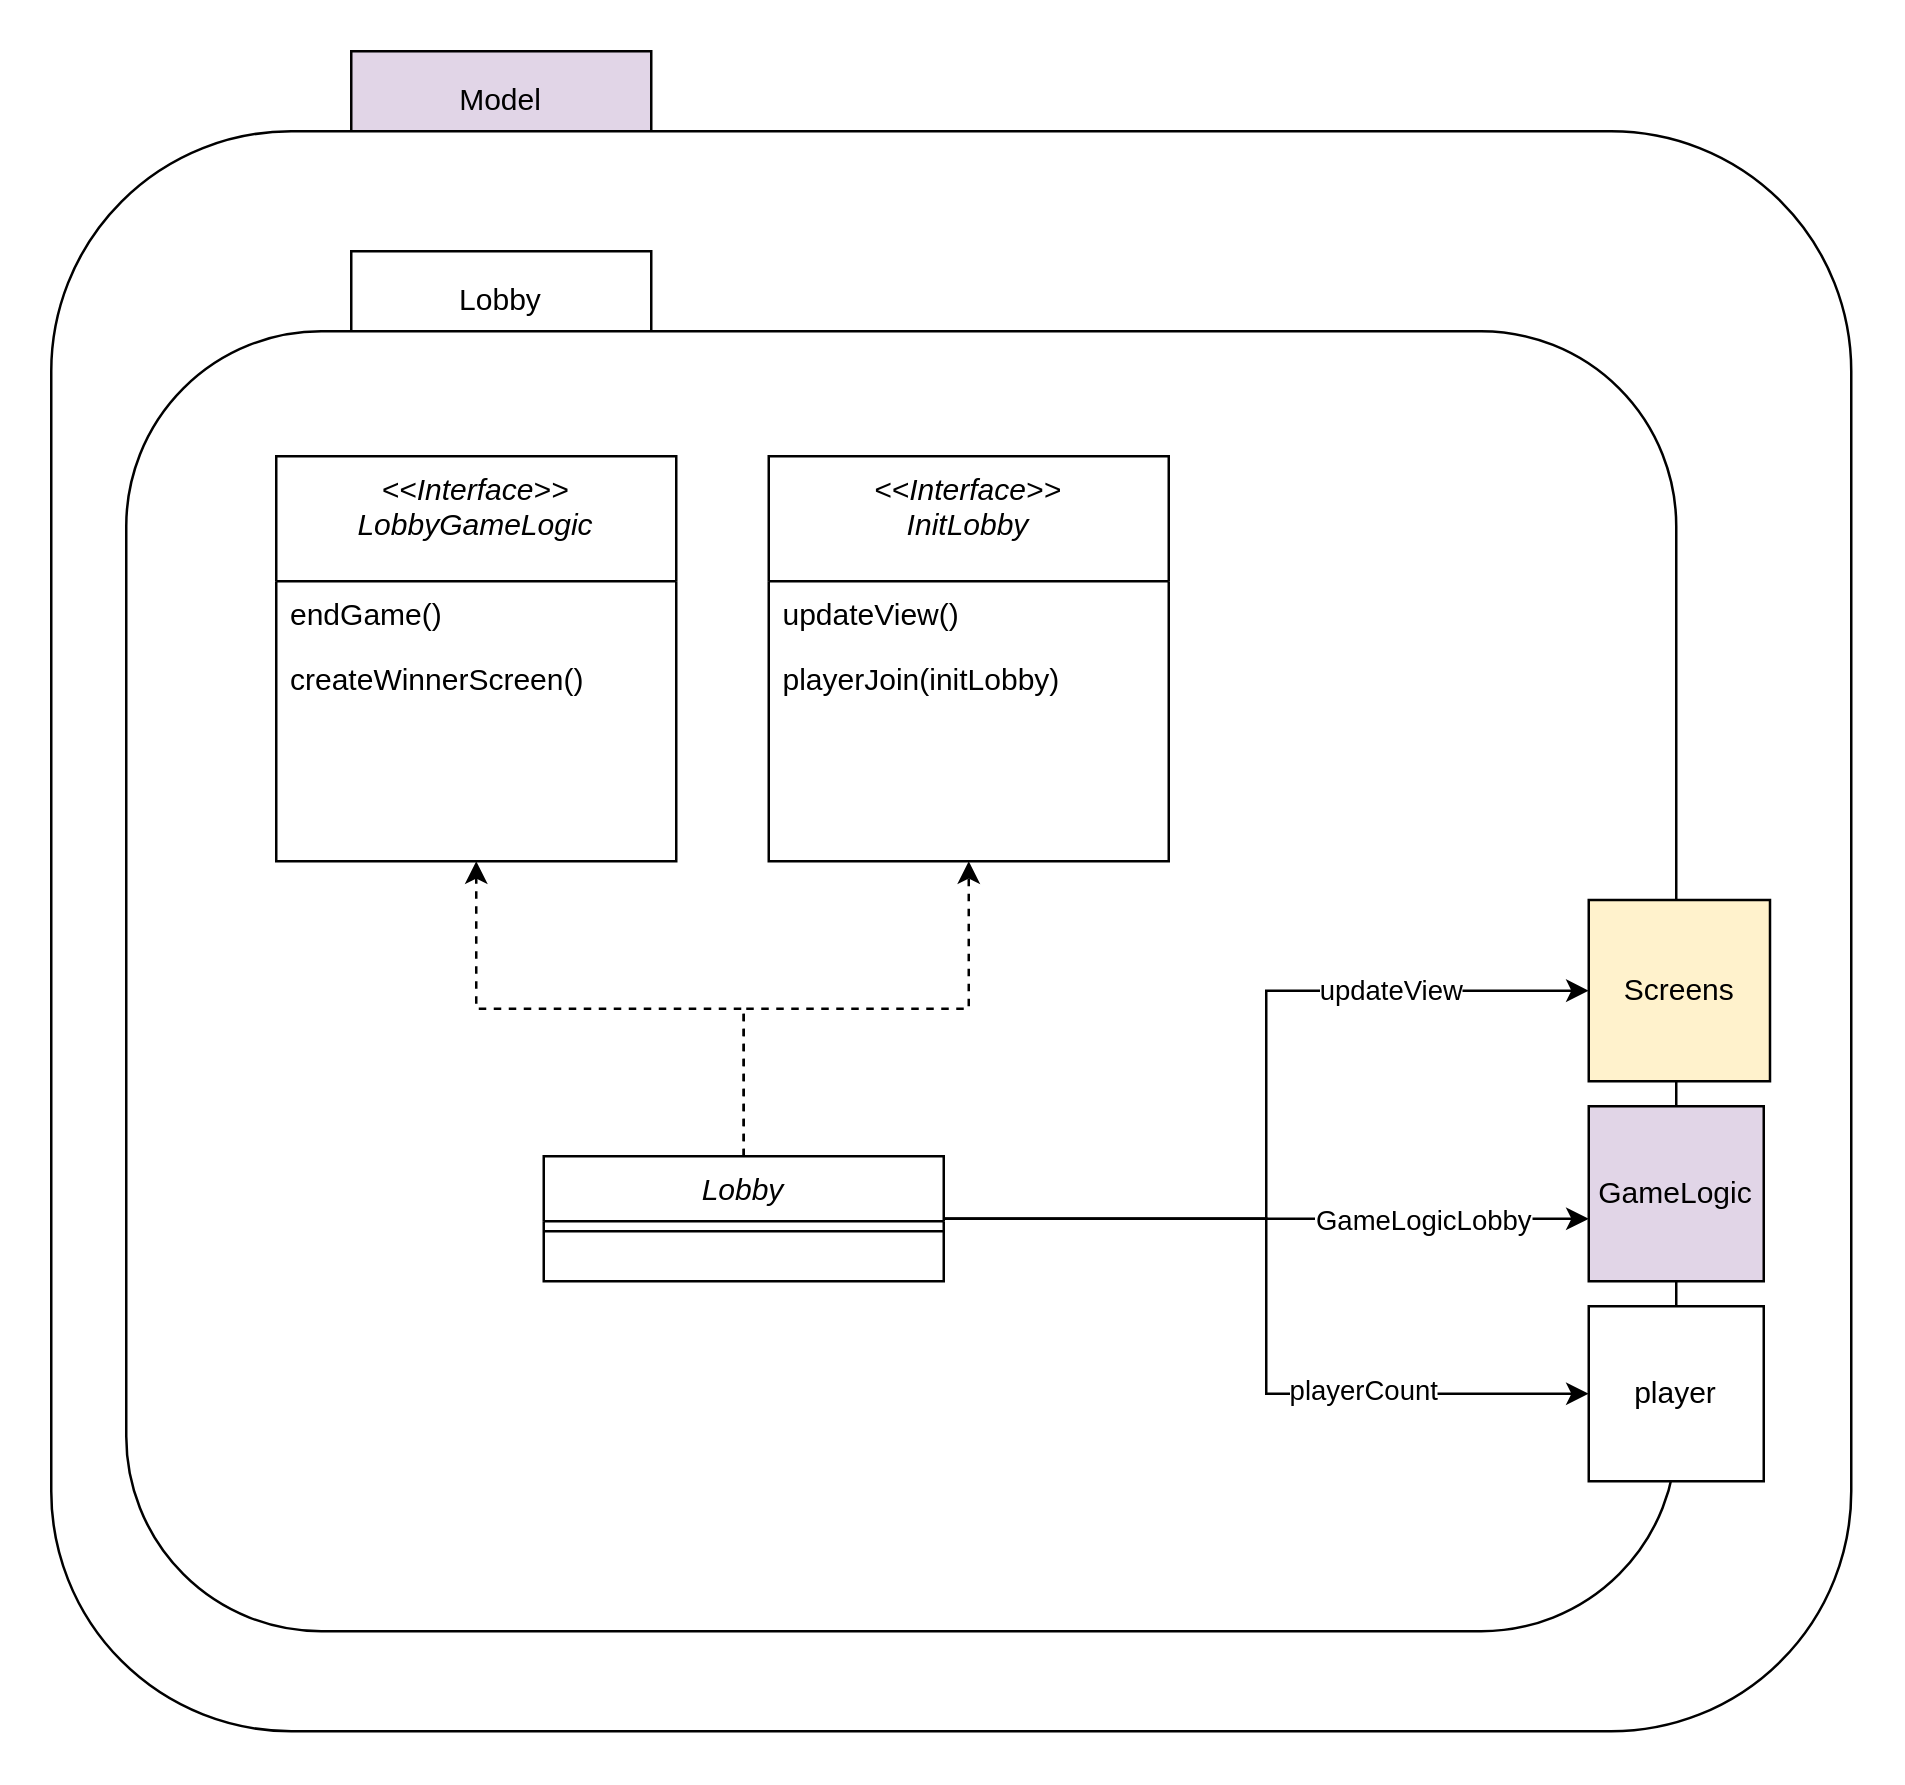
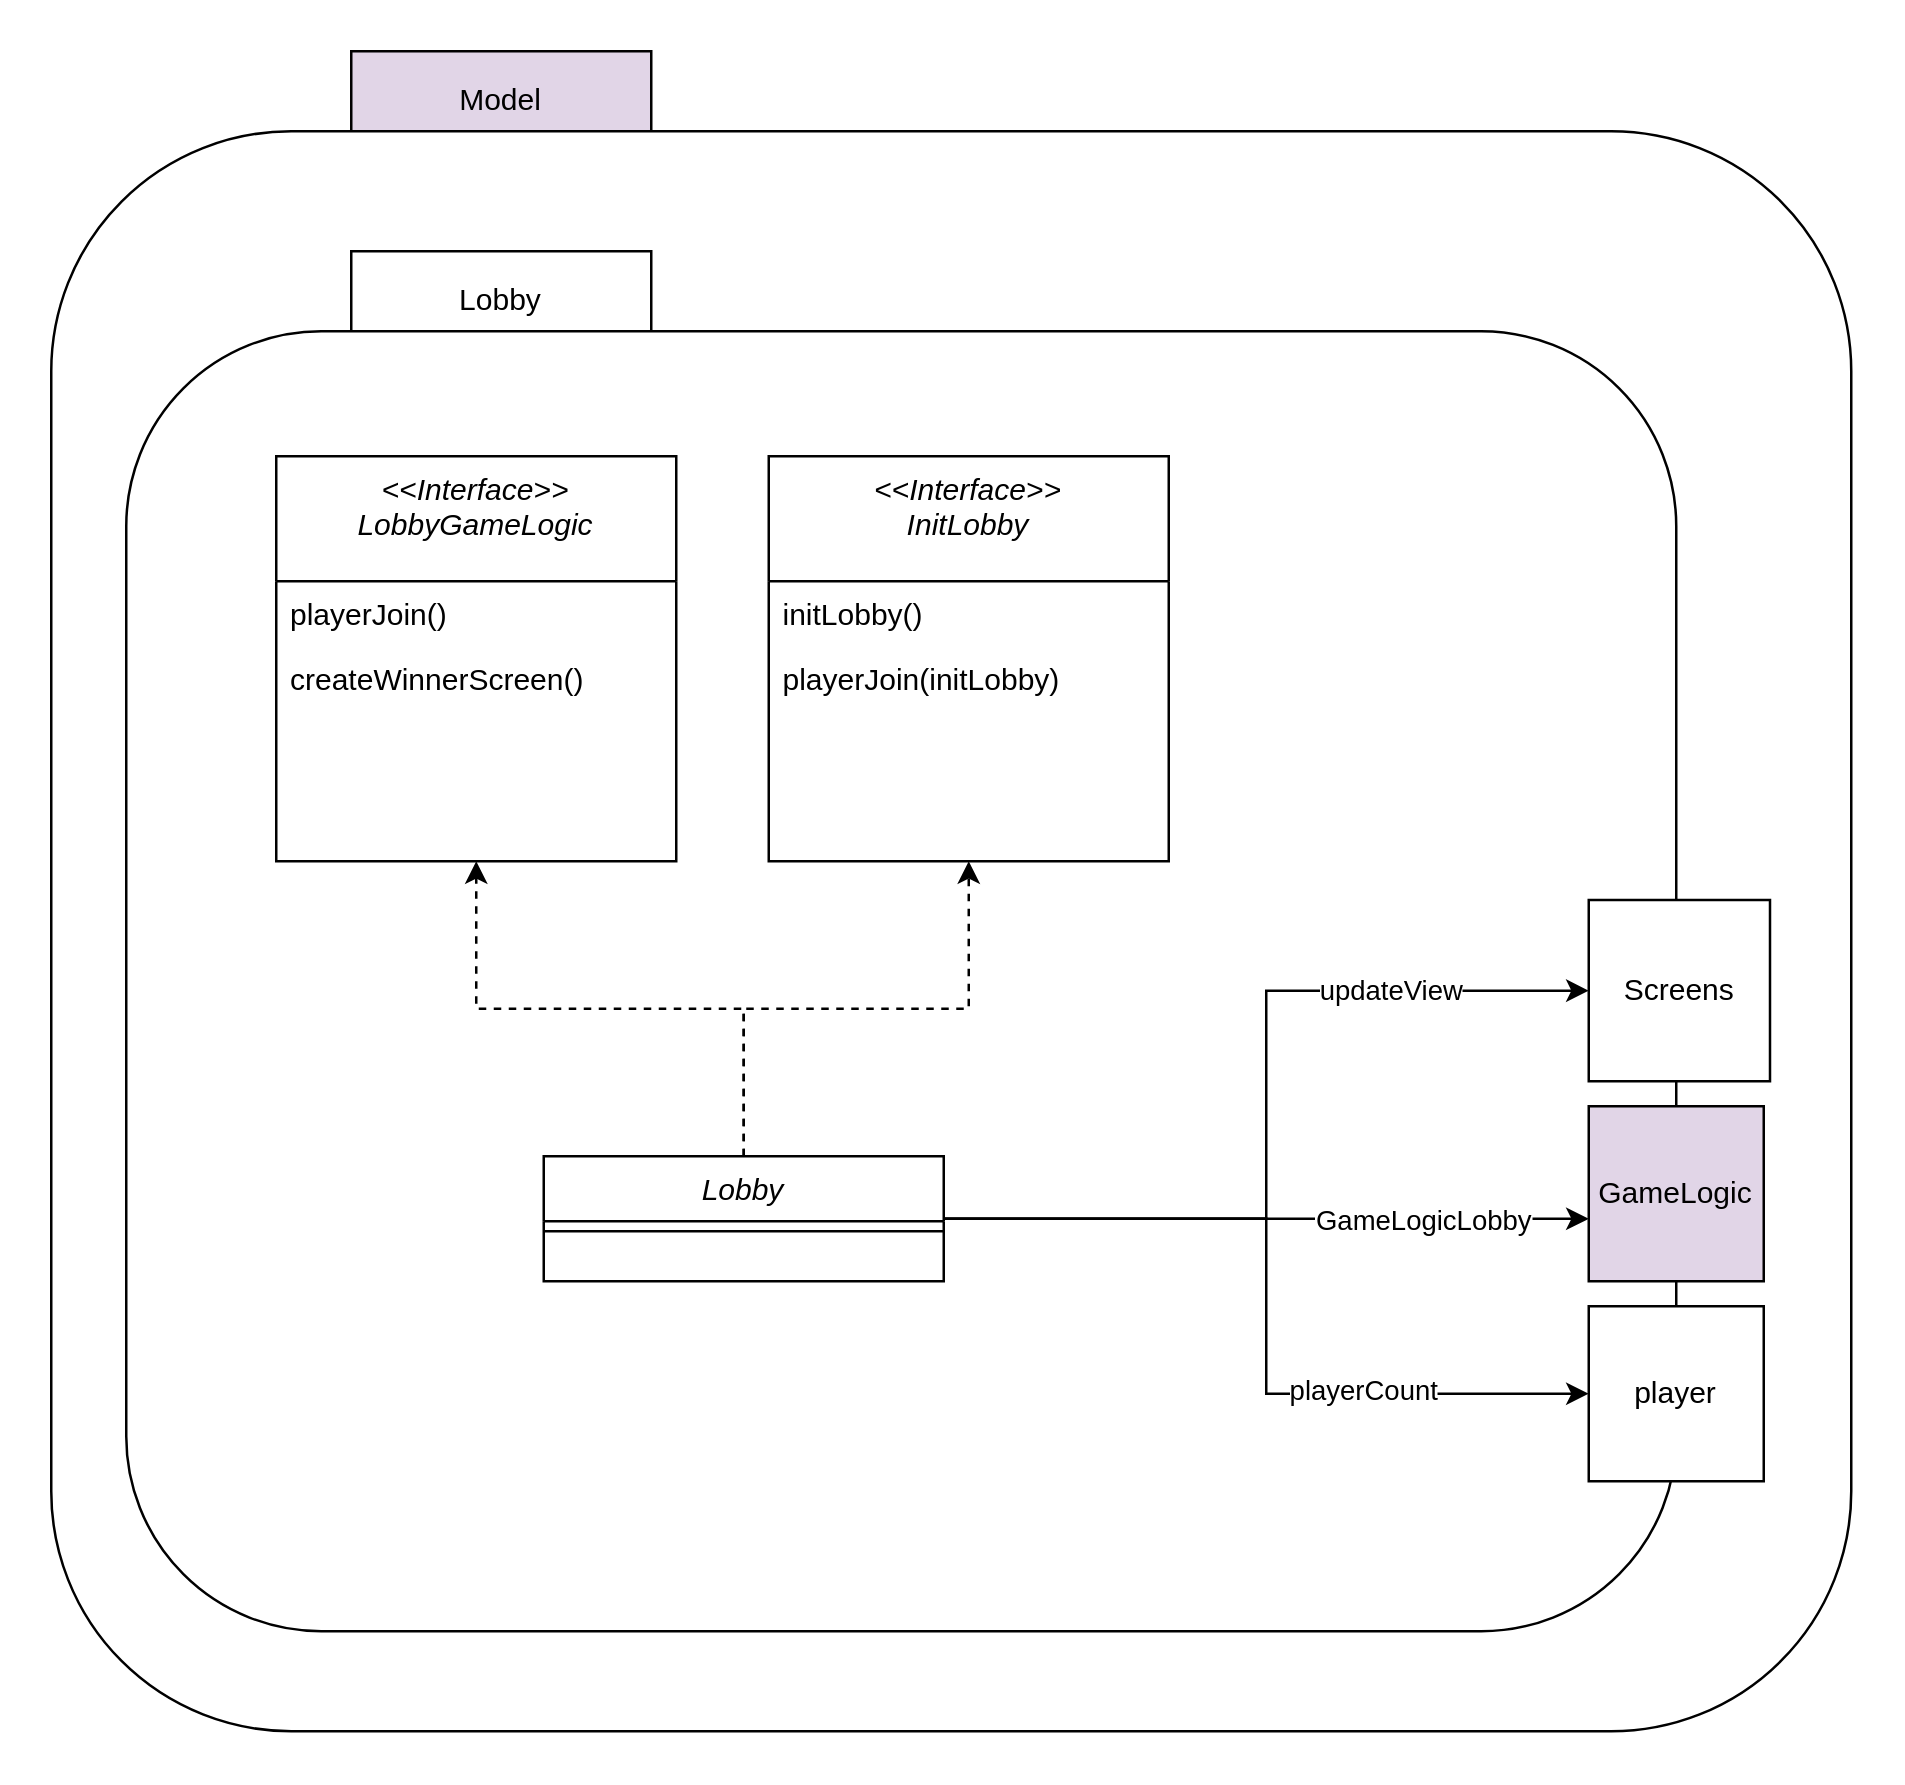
(366, 615) -> (383, 615)
(879, 615) -> (867, 615)
(1679, 991) -> (1679, 991)
